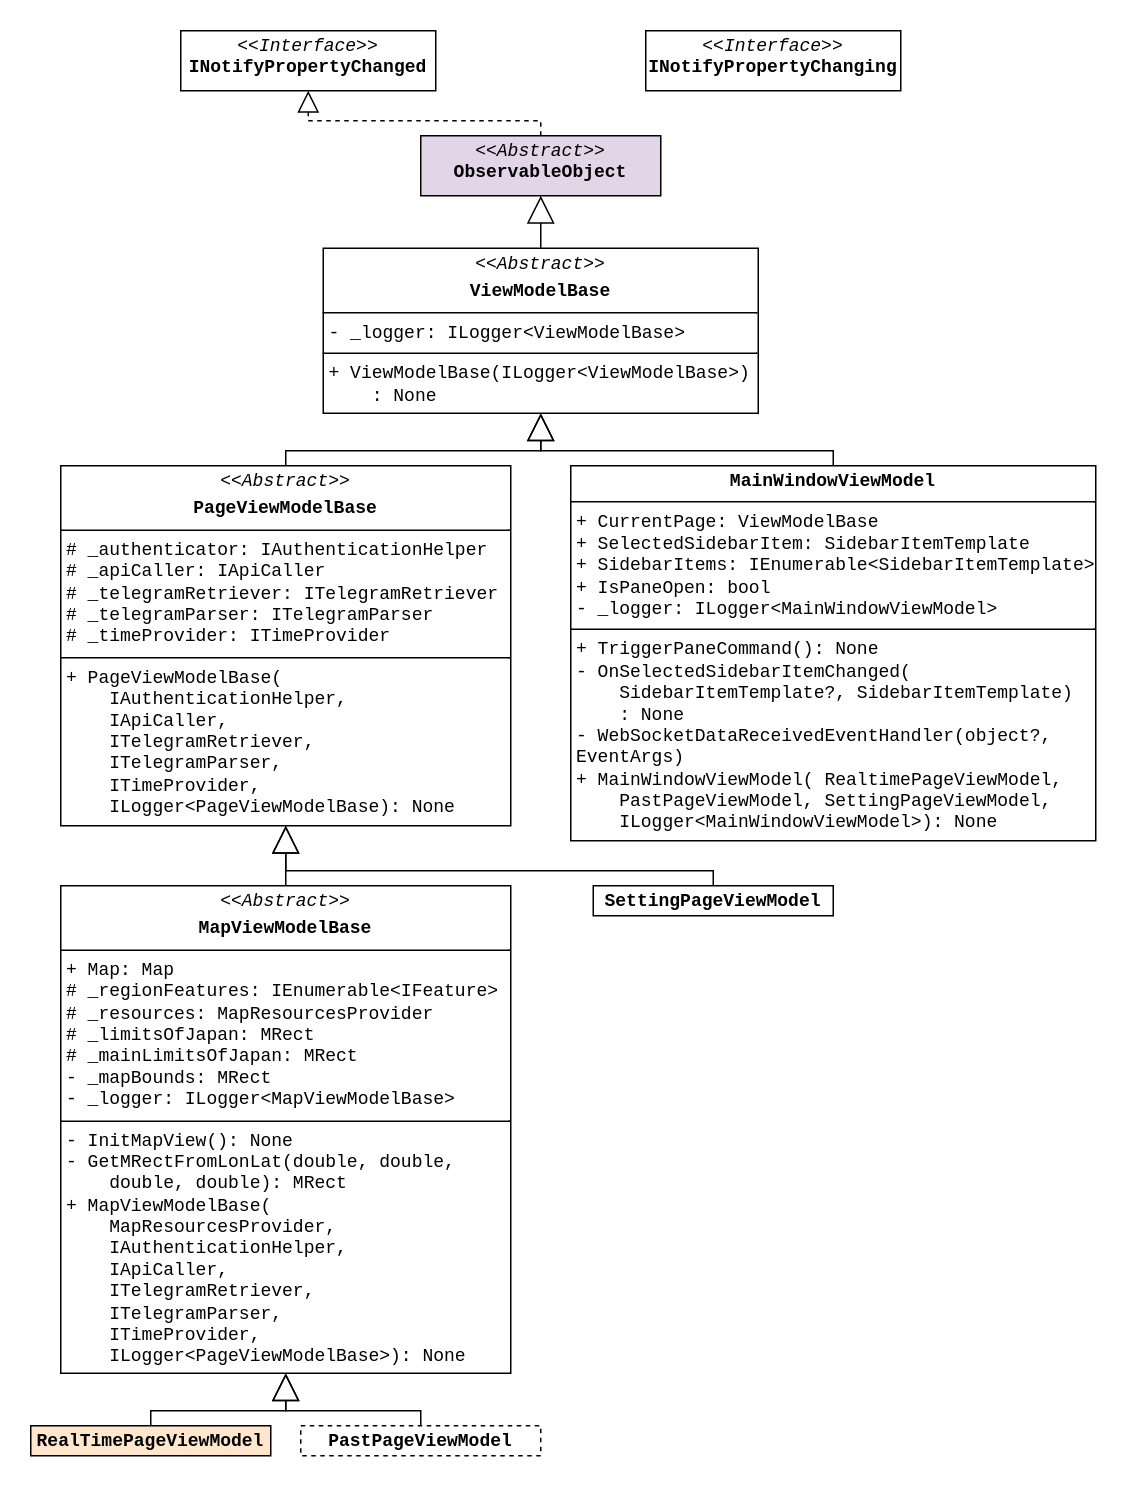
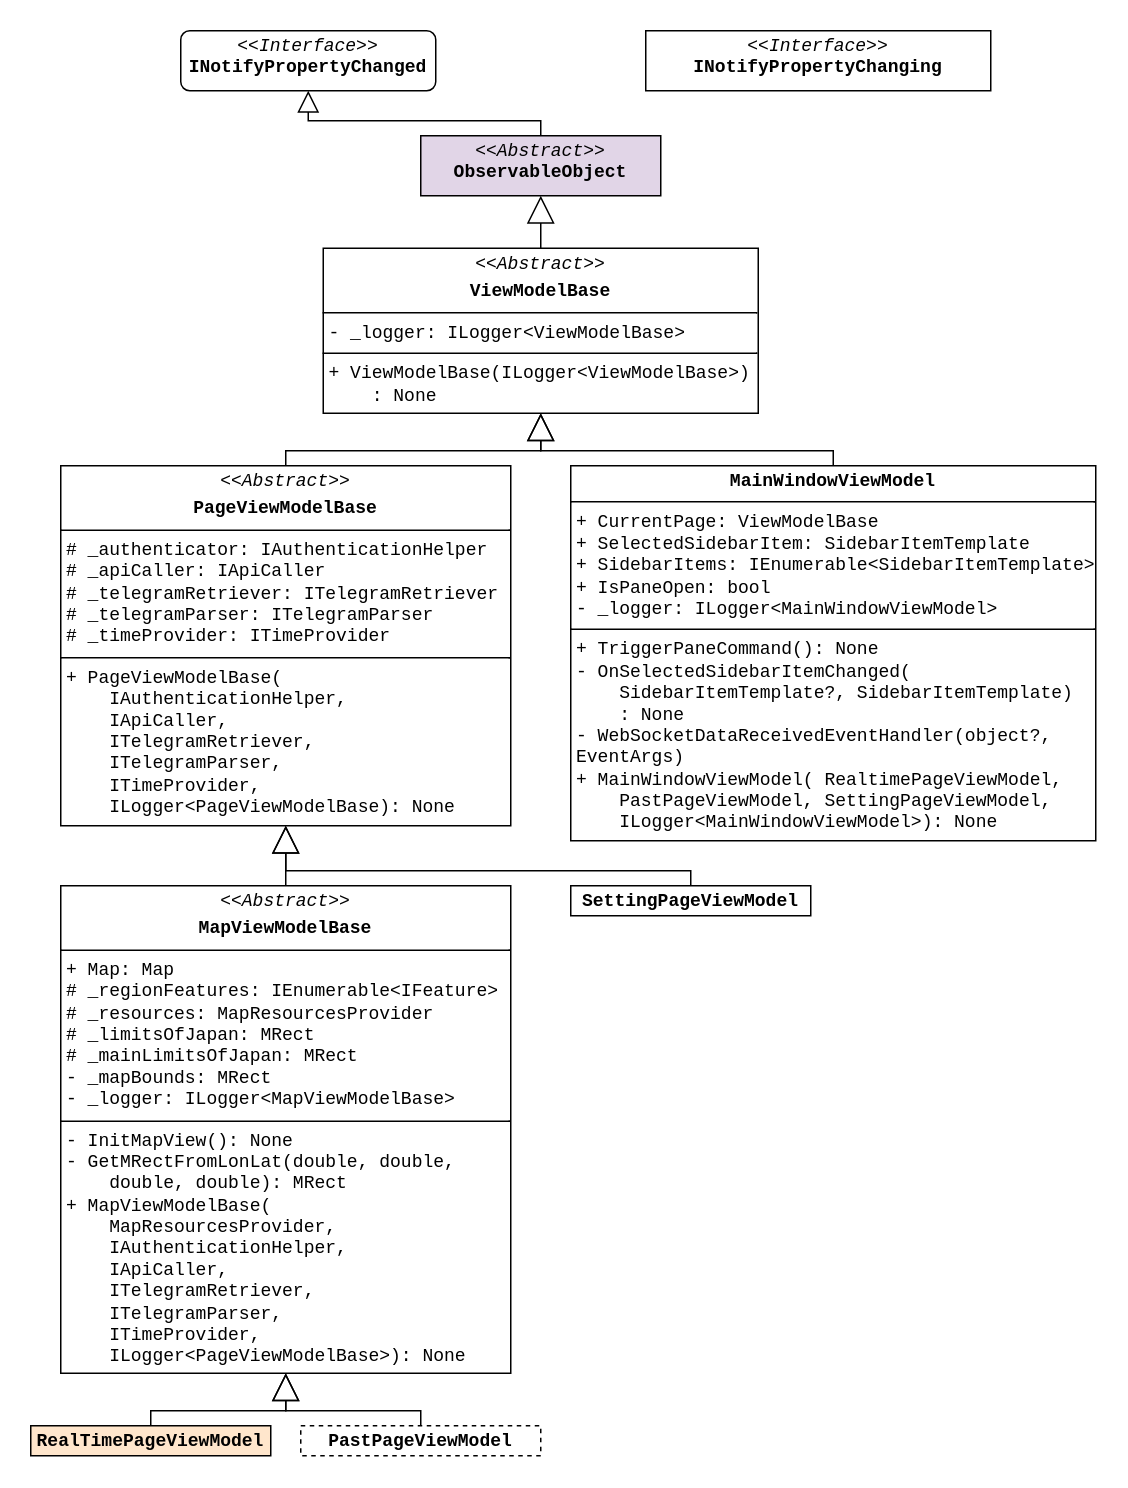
(308, 61) -> (308, 61)
(773, 61) -> (818, 61)
(428, 121) -> (428, 121)
(713, 901) -> (691, 901)
